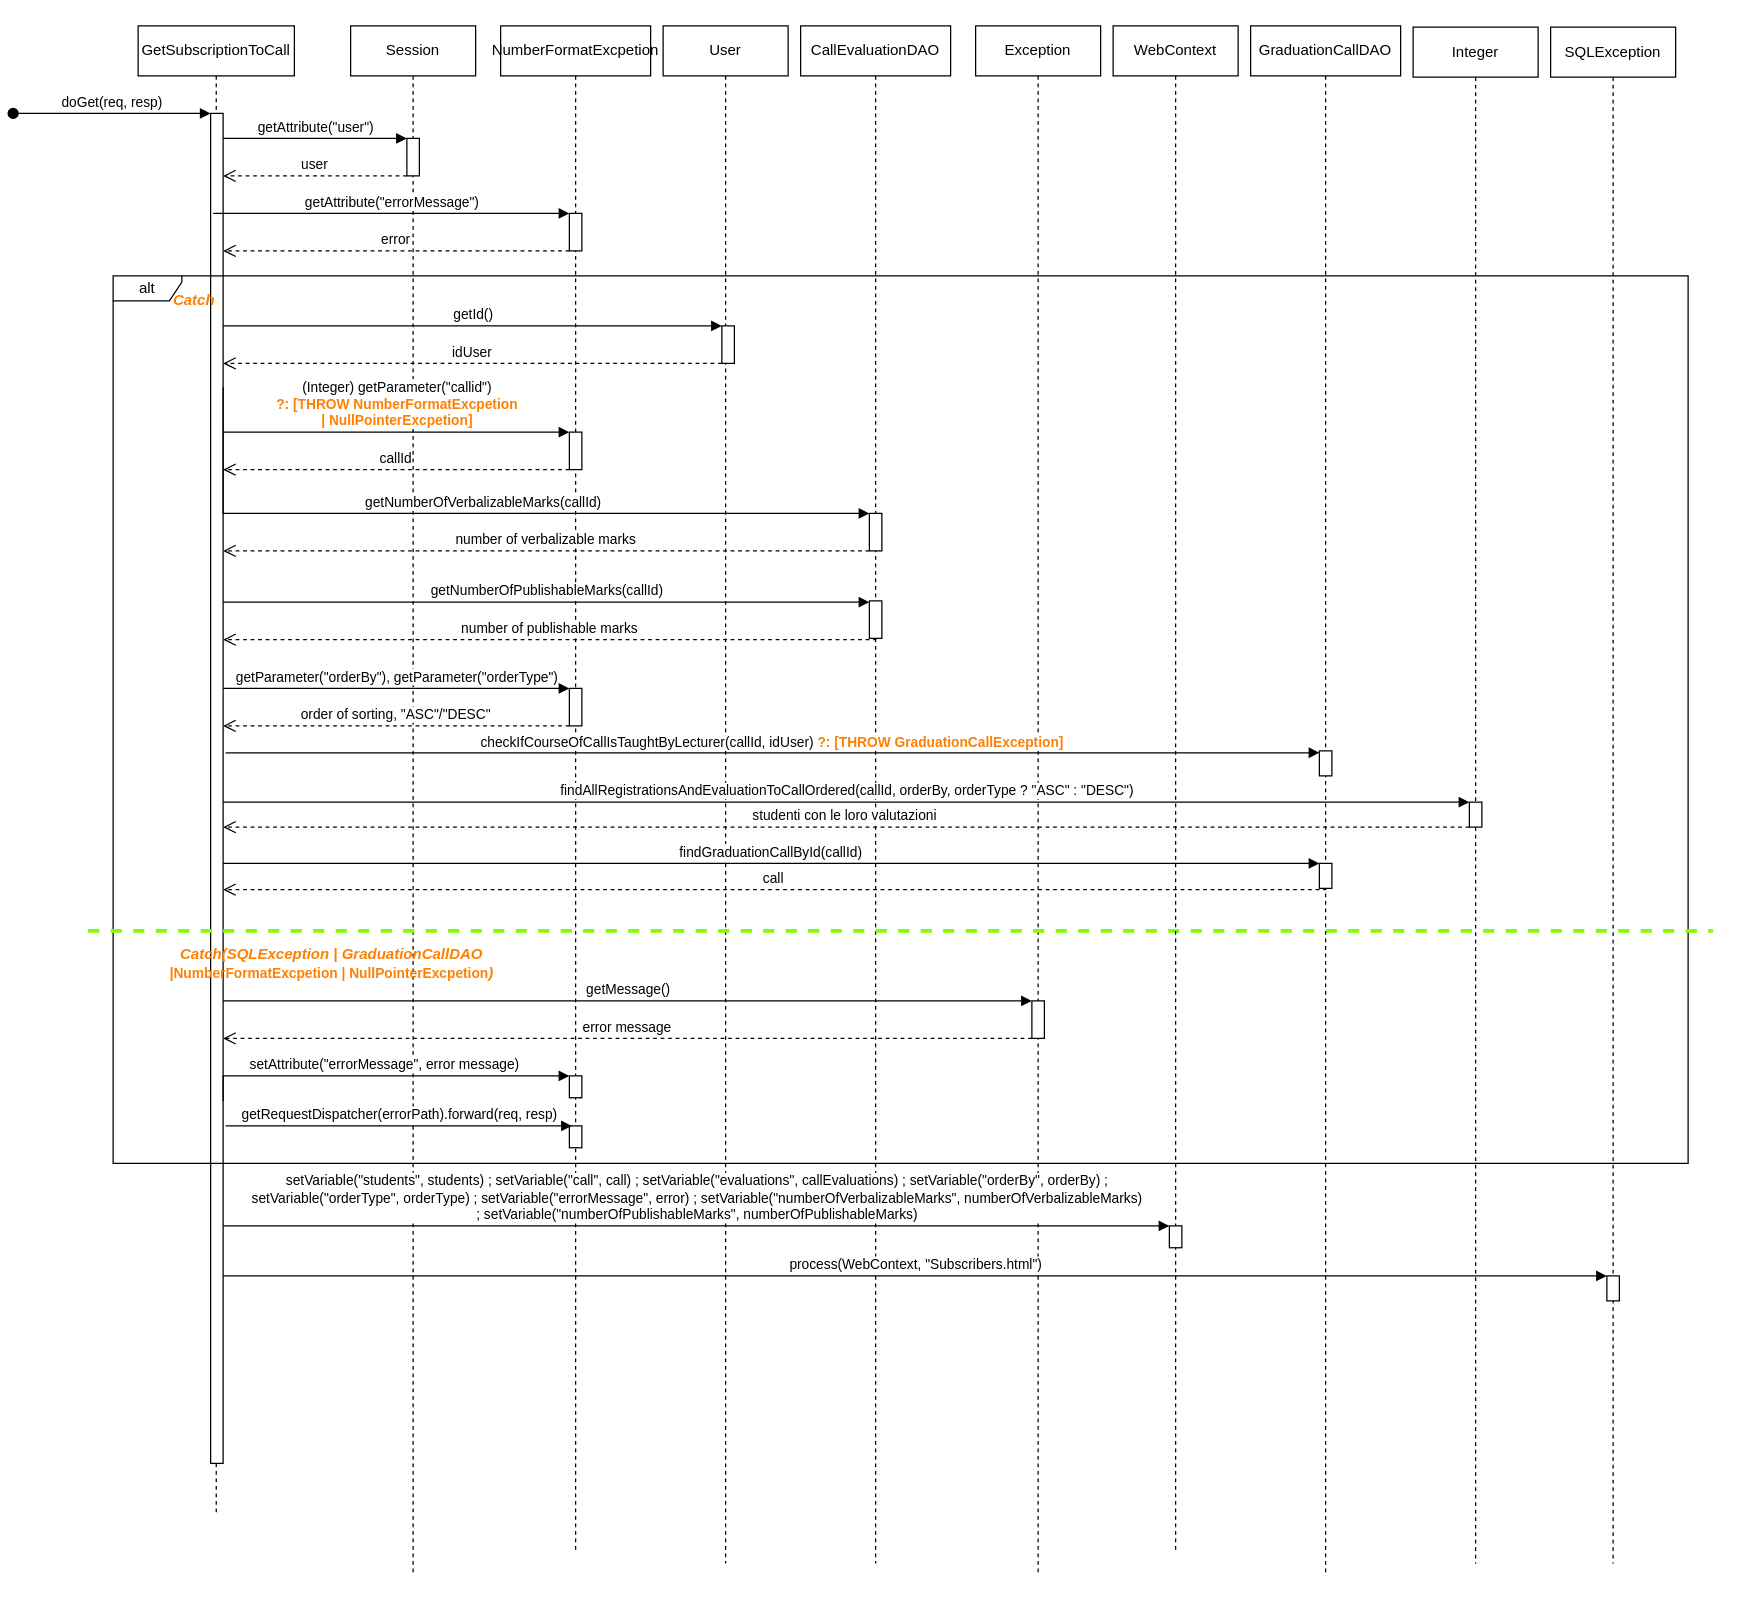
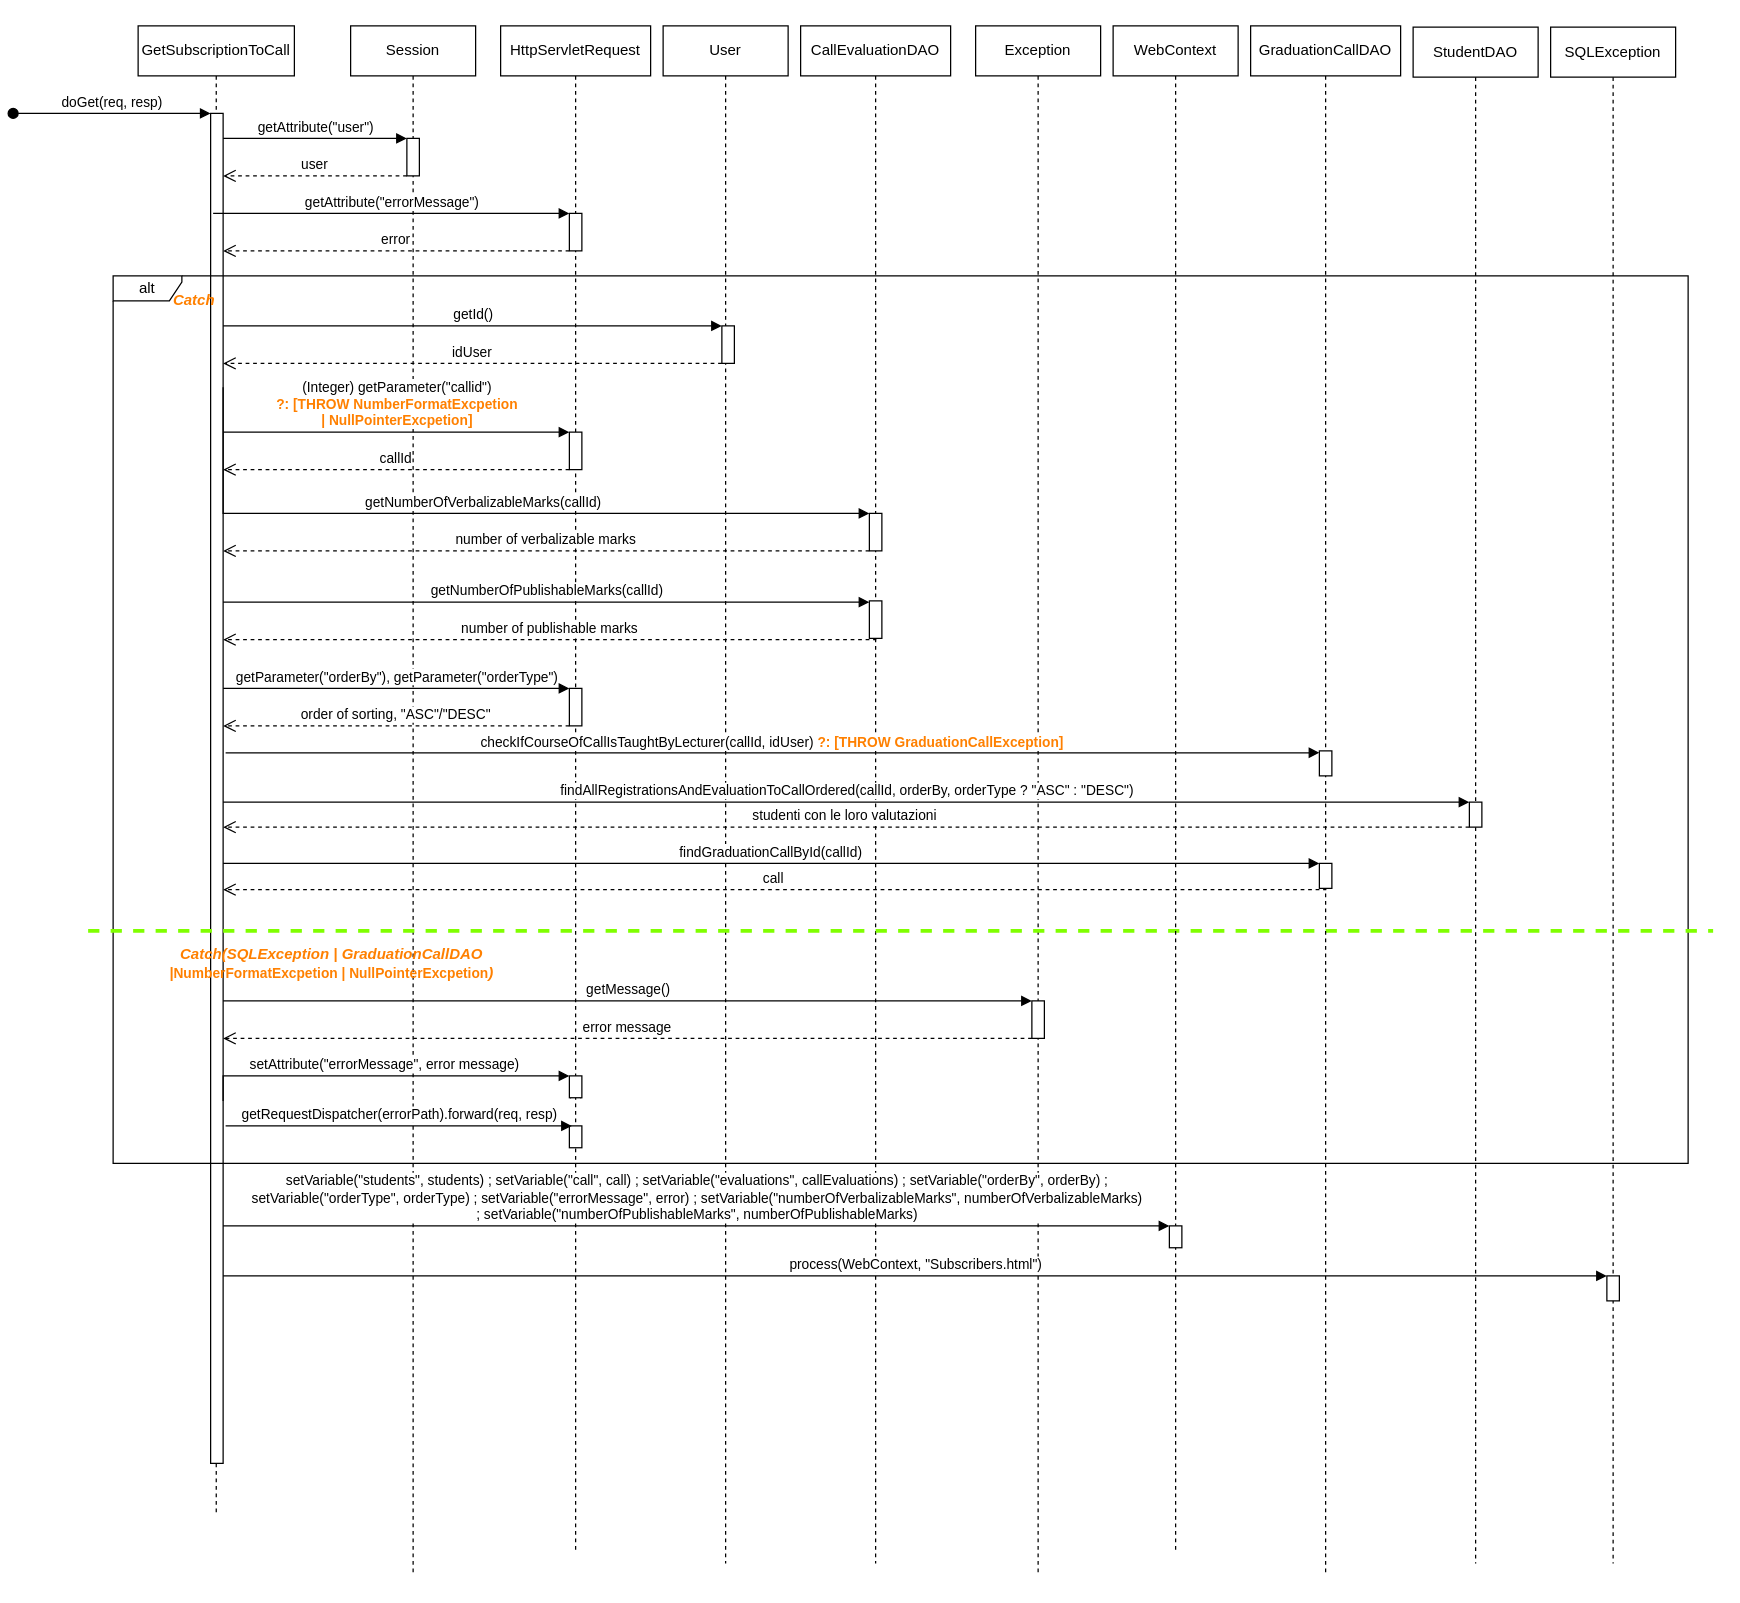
(576, 51) -> (576, 51)
(1476, 52) -> (1476, 52)
